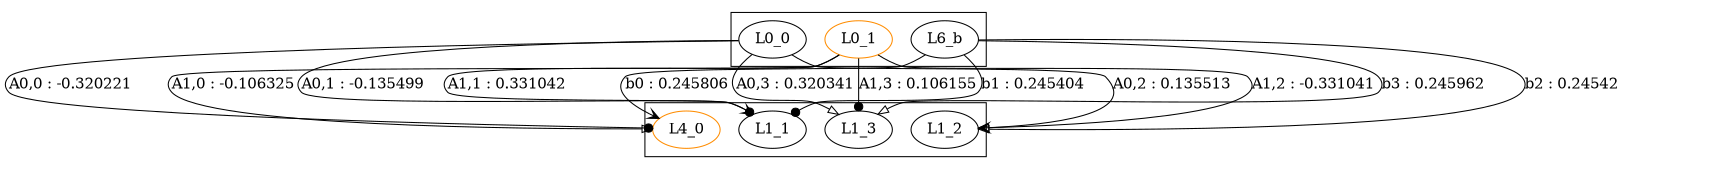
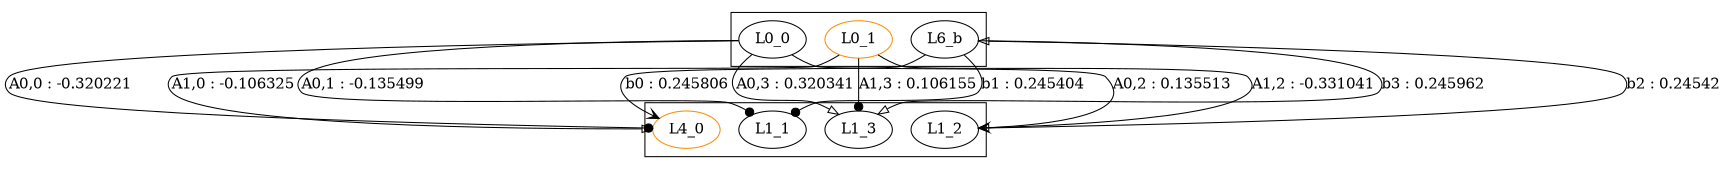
(452, 76) -> none
(1524, 80) -> (1625, 89)
